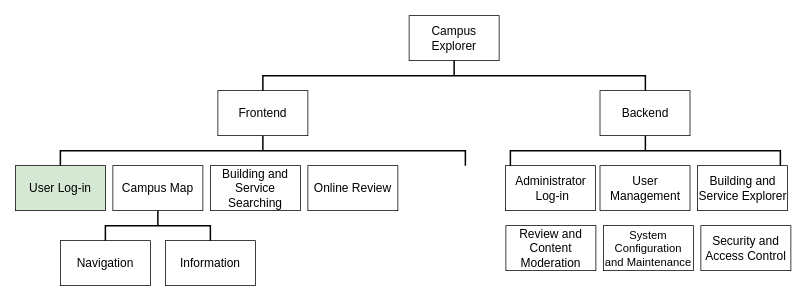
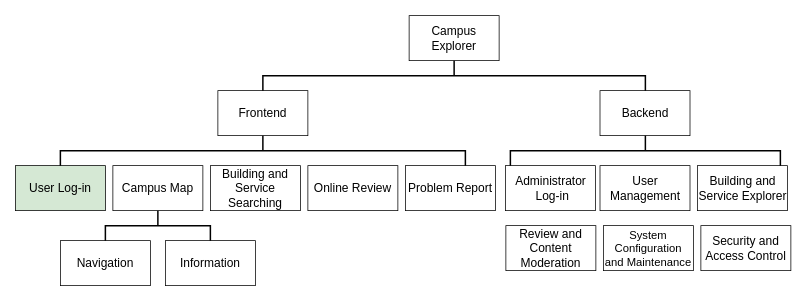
none -> (450, 188)
